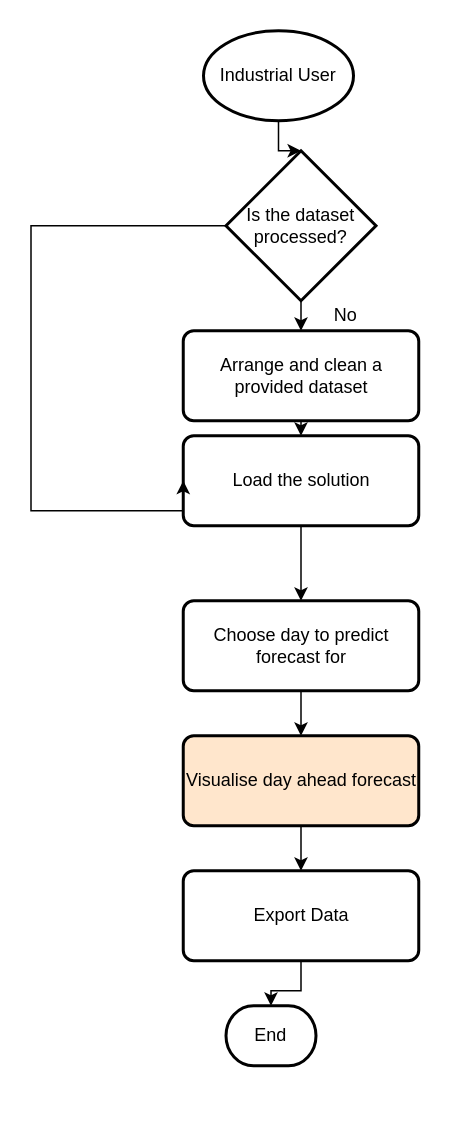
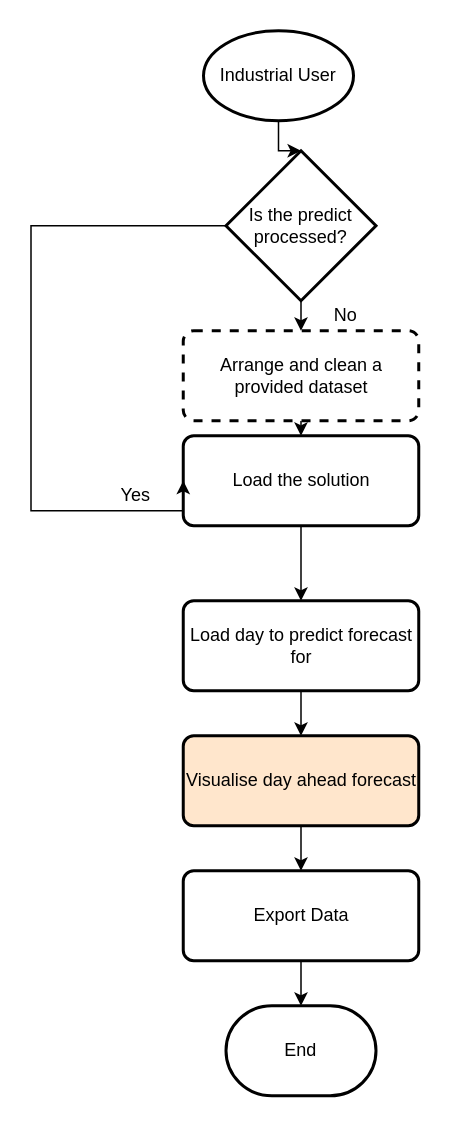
(301, 226) -> (301, 226)
(301, 376) -> (301, 376)
(301, 422) -> (301, 422)
none -> (136, 496)
(302, 646) -> (302, 646)
(271, 1036) -> (301, 1051)
